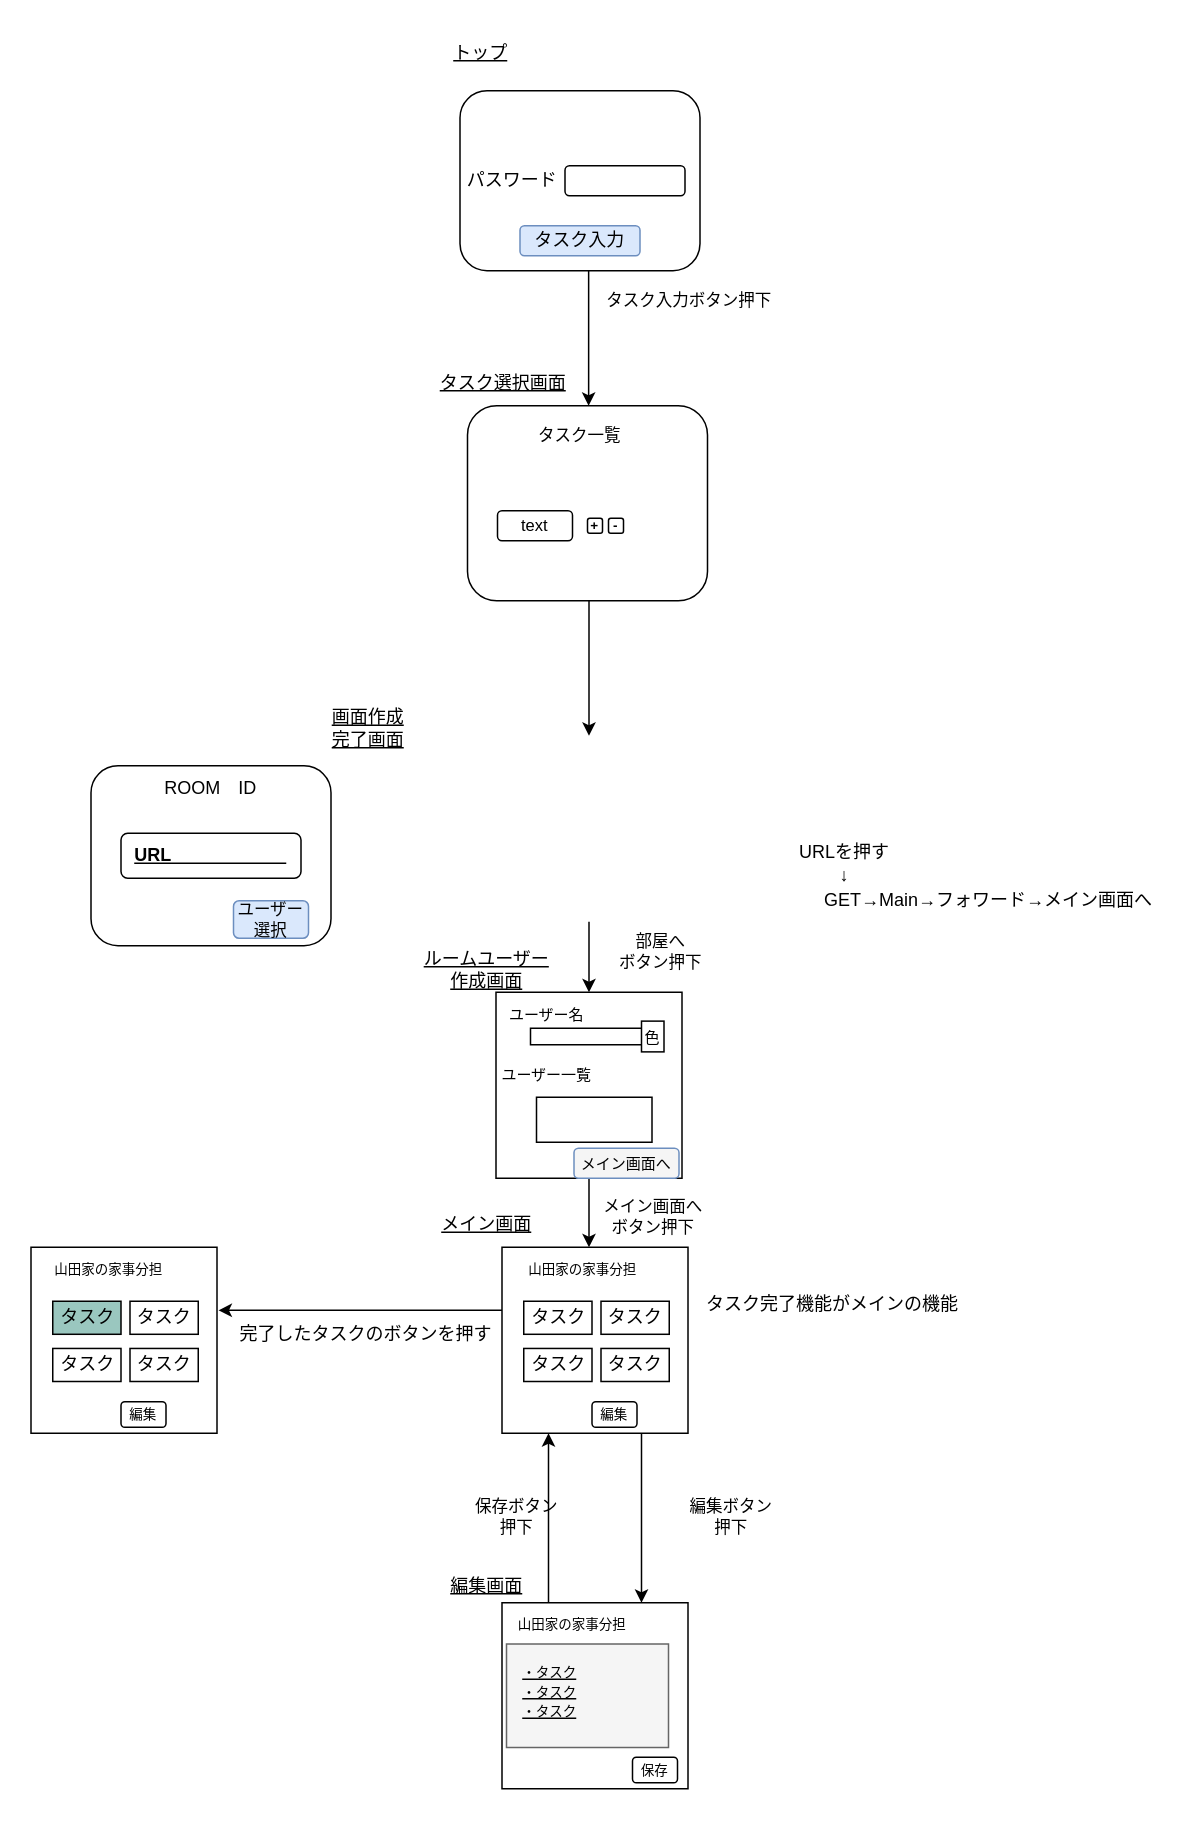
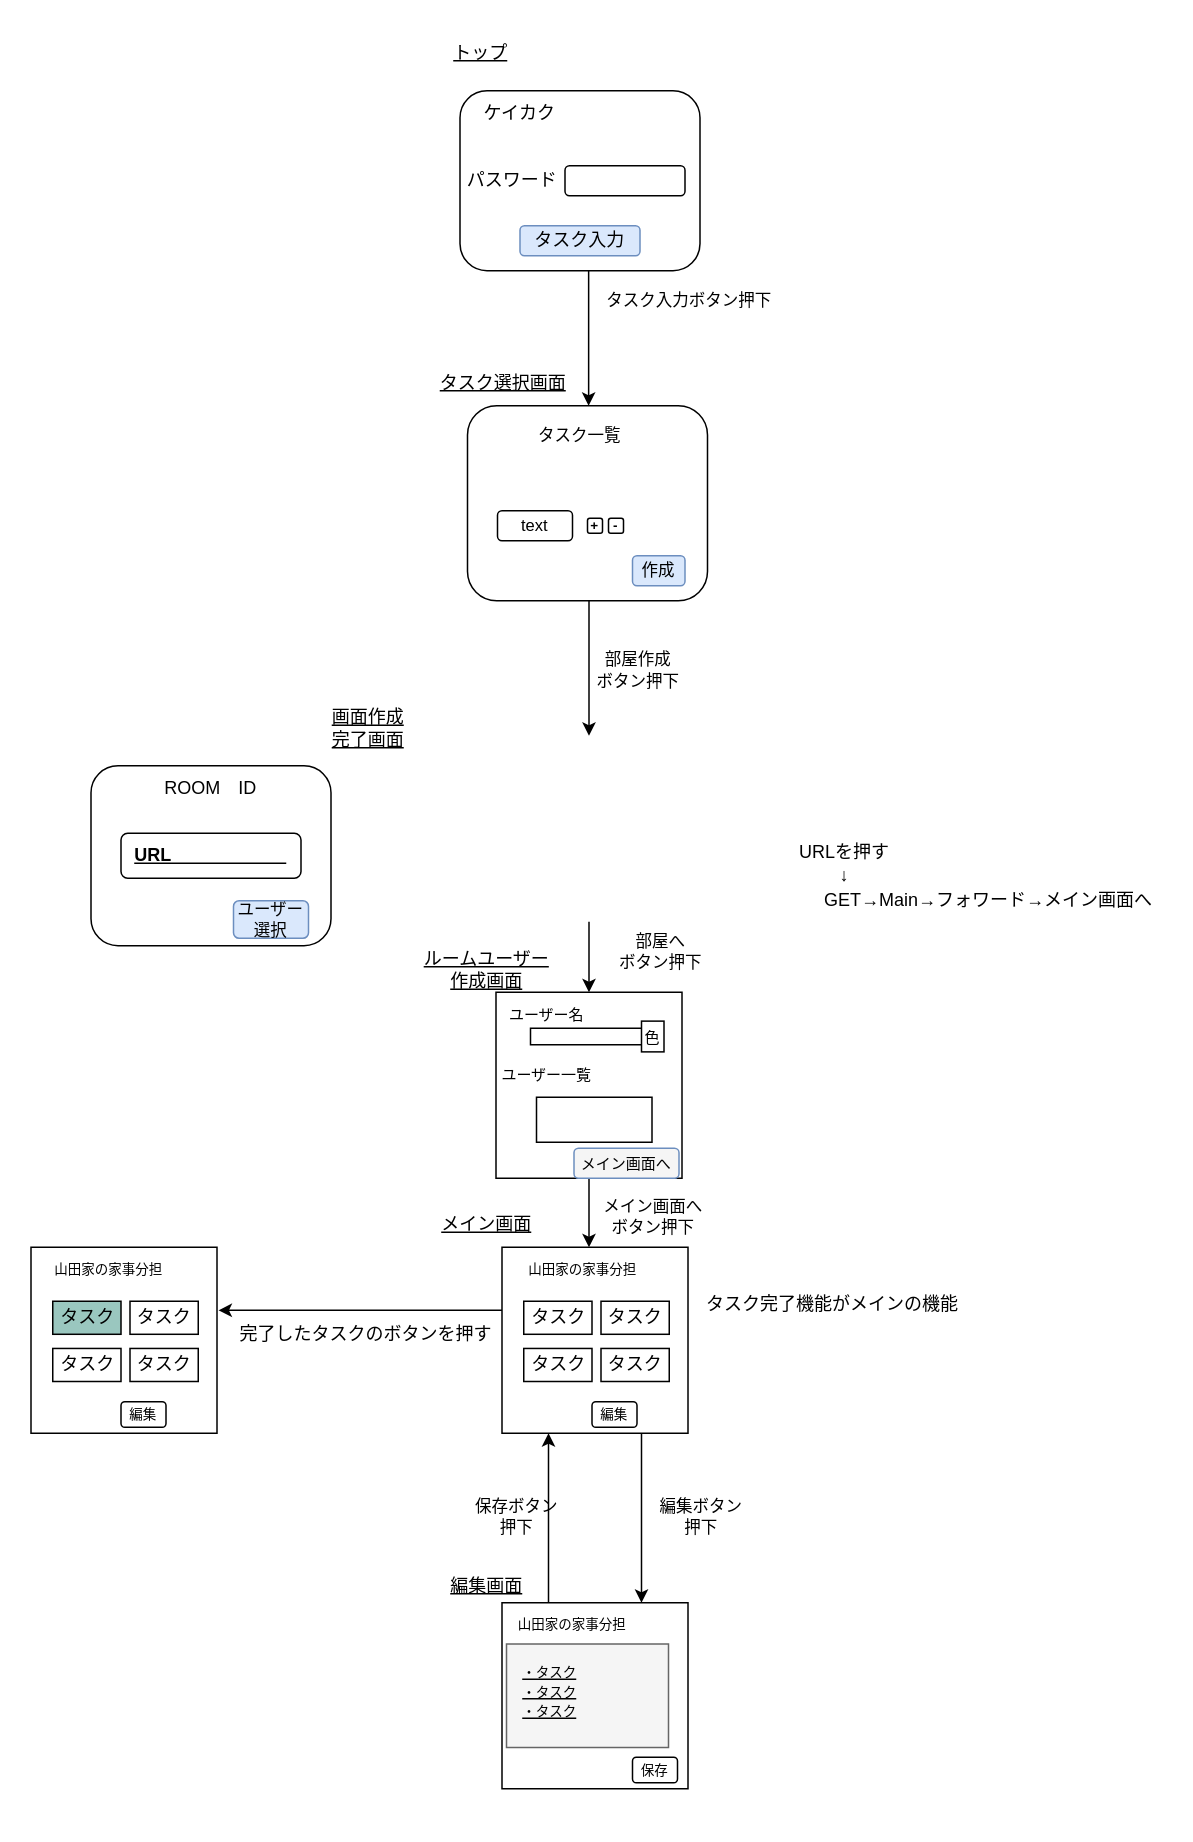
none -> (520, 113)
none -> (659, 571)
none -> (638, 670)
(731, 1517) -> (701, 1517)
